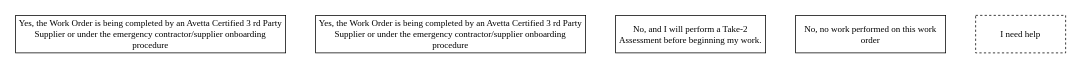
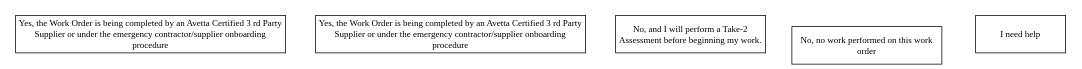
(870, 34) -> (867, 45)
(1020, 34) -> (1020, 34)
